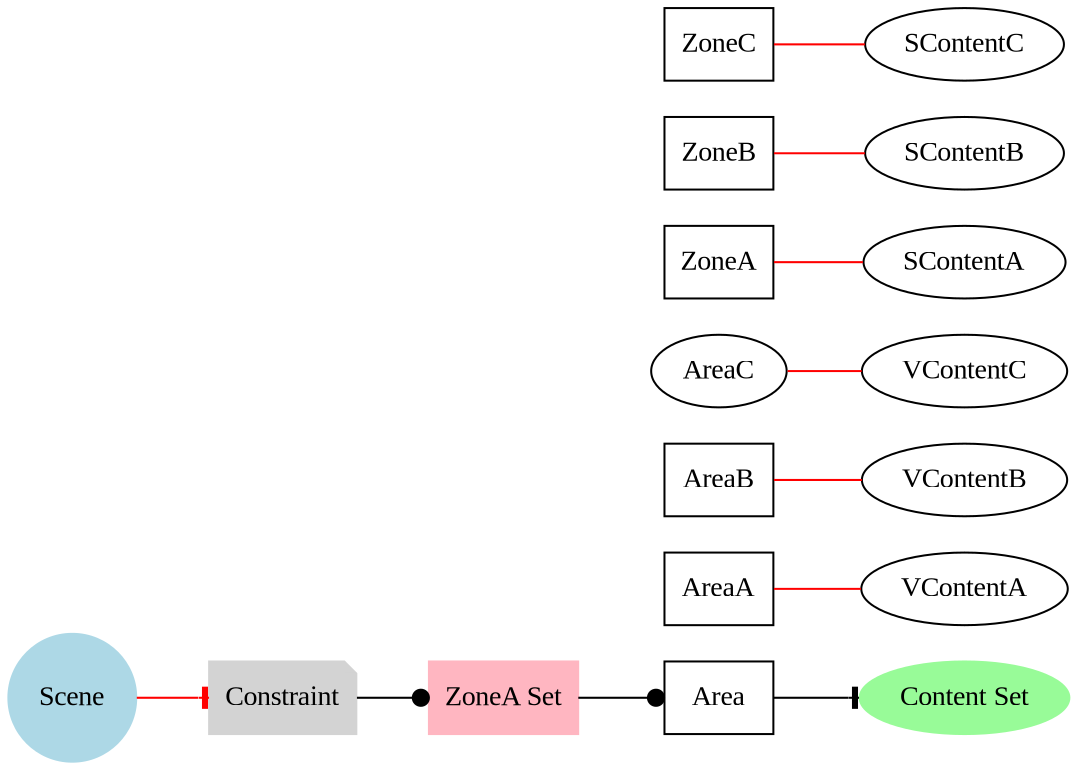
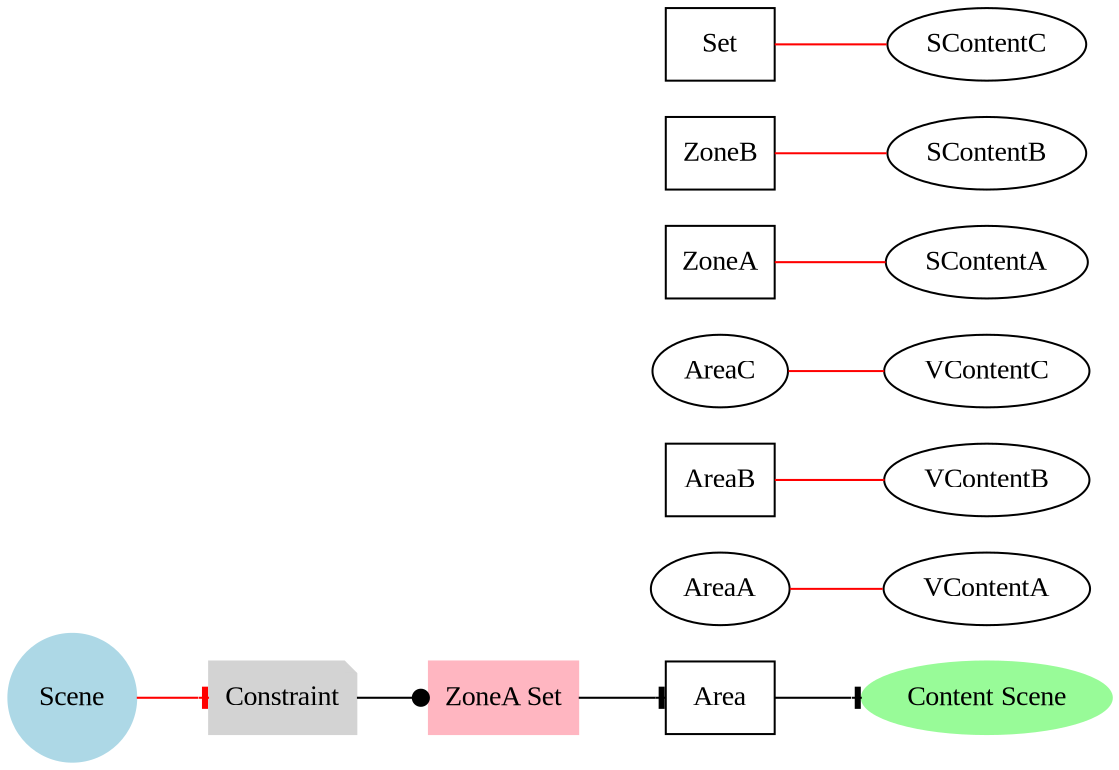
(719, 44) -> (720, 44)
(719, 589) -> (720, 589)
(613, 698) -> (617, 698)
(965, 698) -> (987, 698)
